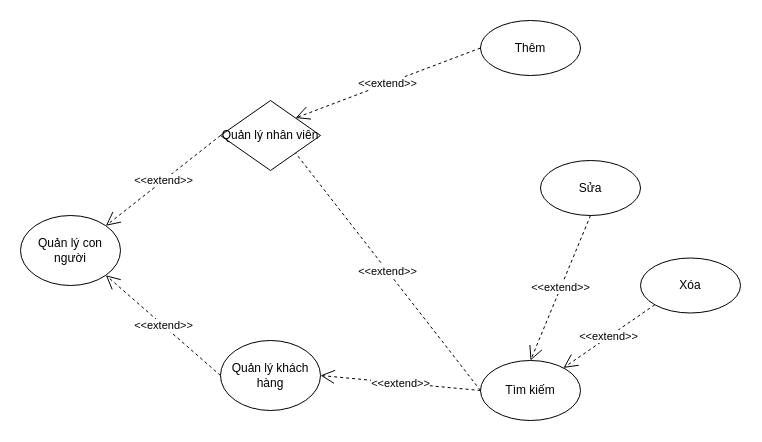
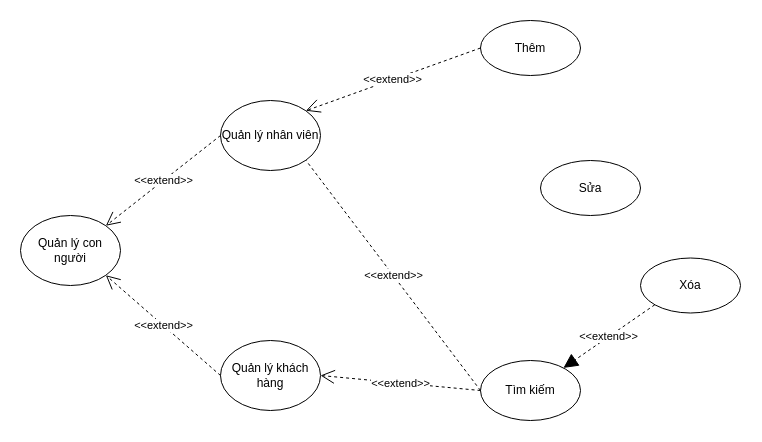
(271, 136) -> (271, 136)
(561, 287) -> none
(571, 363) -> (576, 359)
